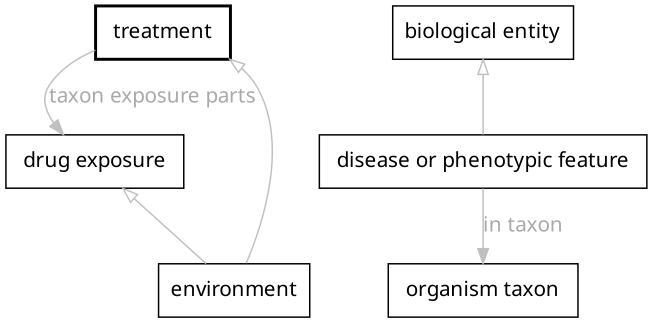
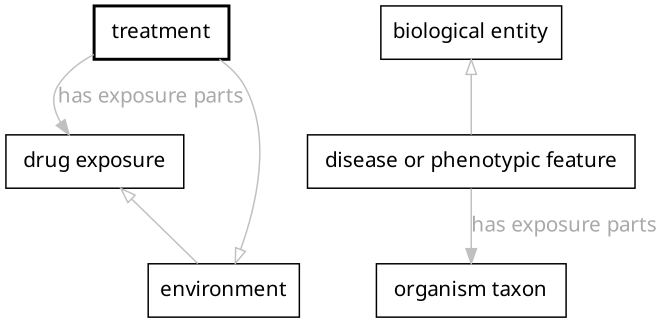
(153, 97) -> (151, 97)
(272, 164) -> (260, 149)
(524, 226) -> (565, 226)
